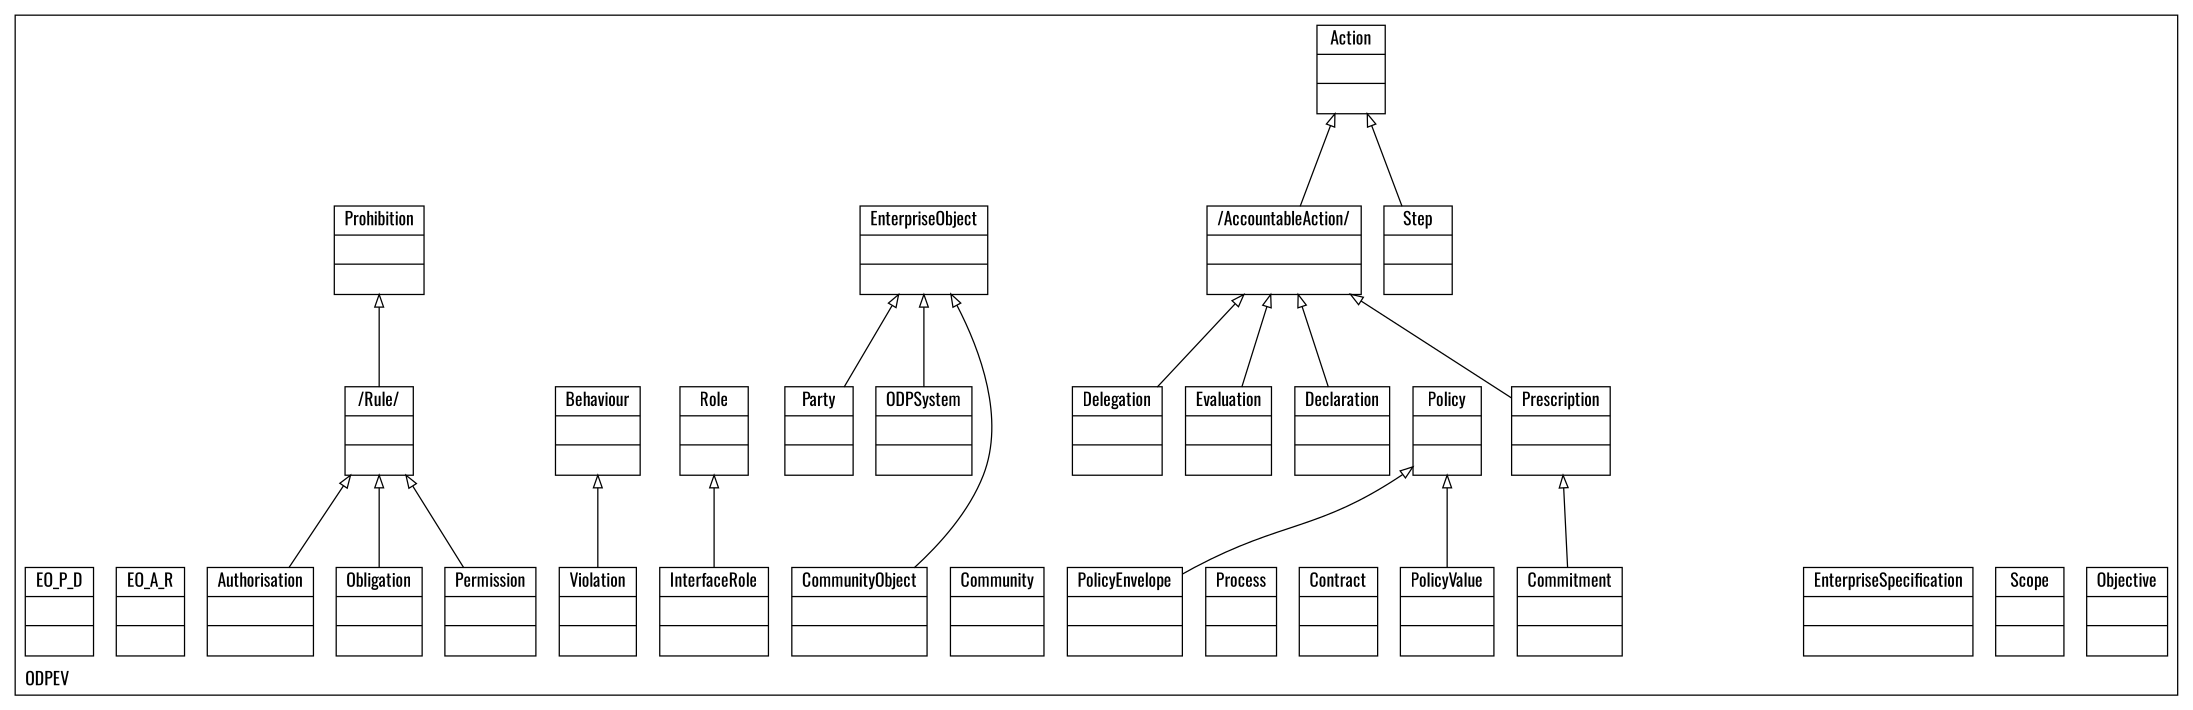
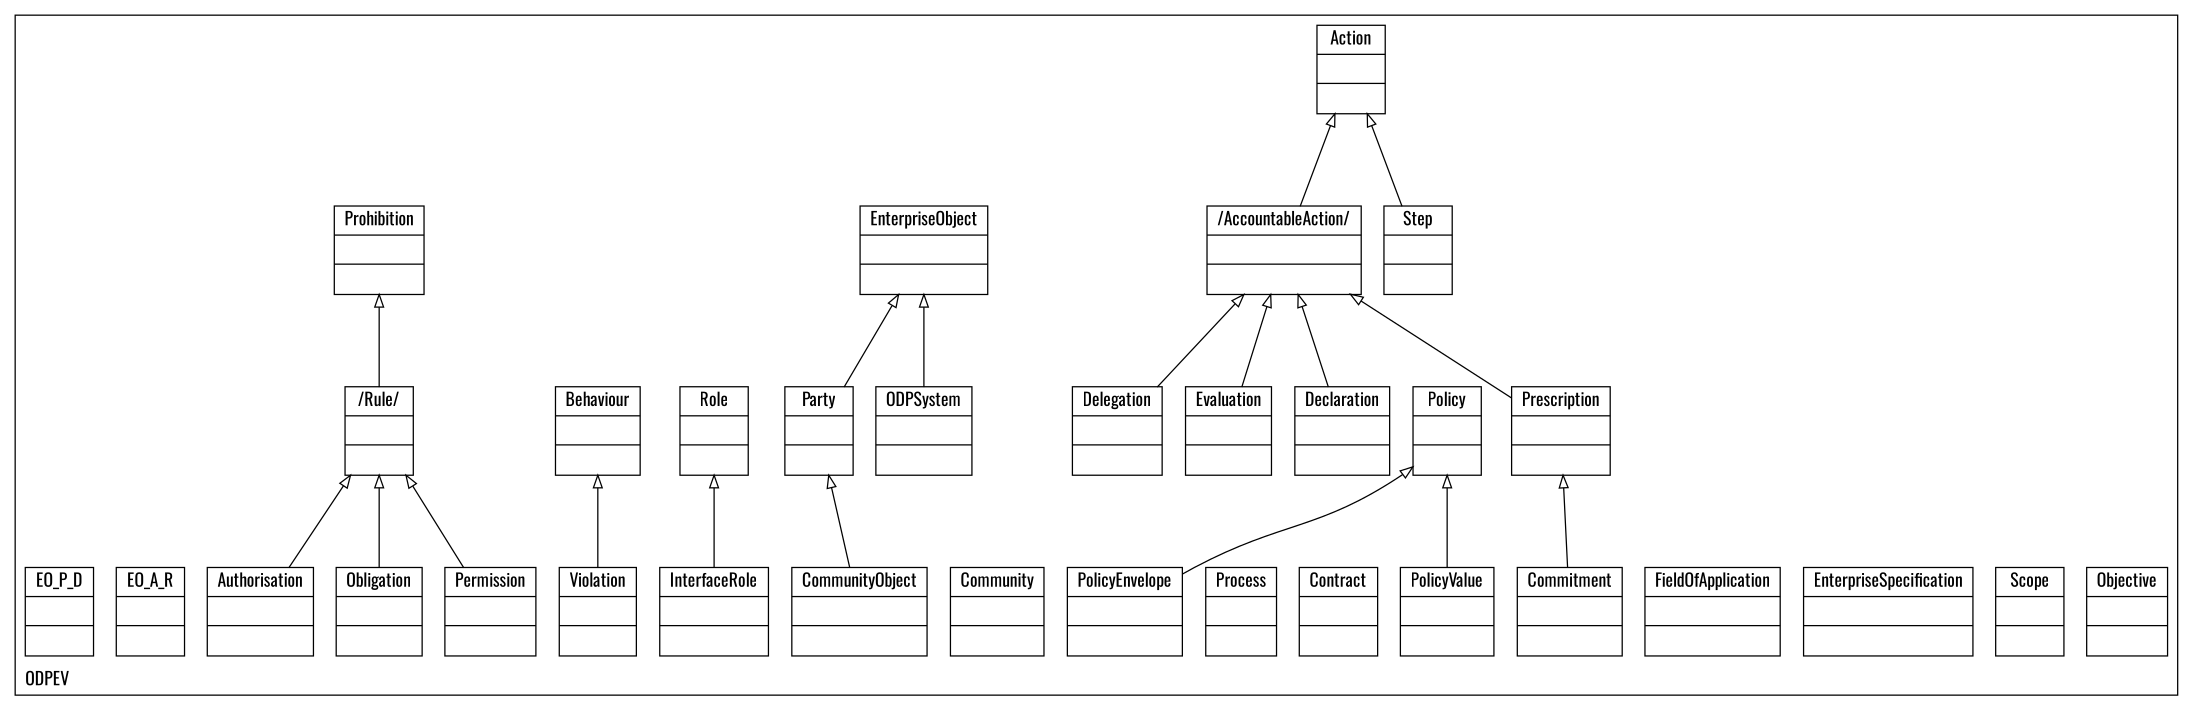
(990, 446) -> (841, 528)
none -> (1713, 612)
